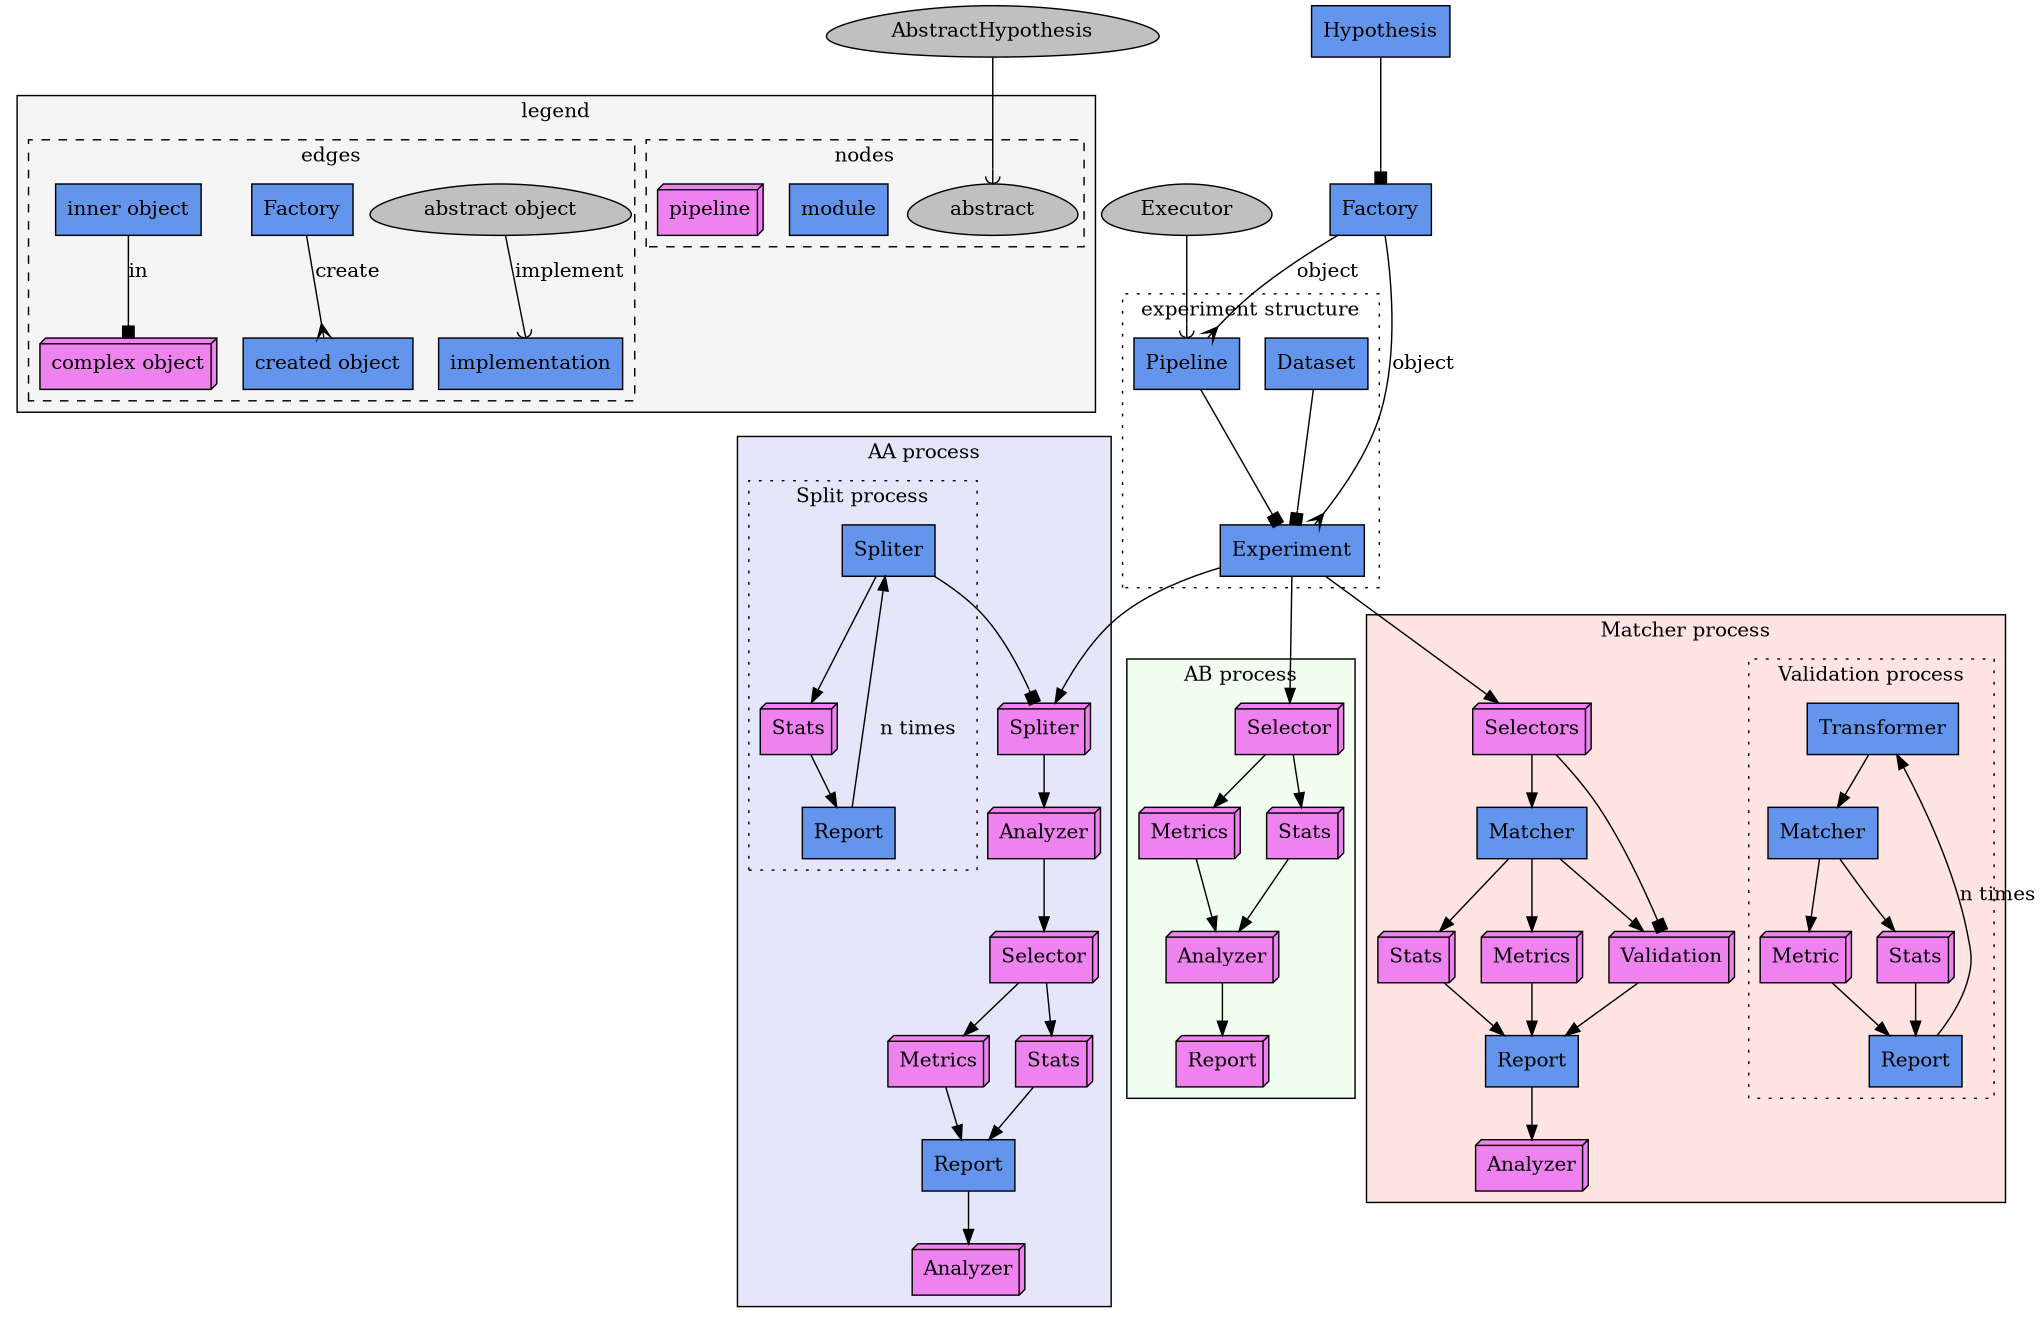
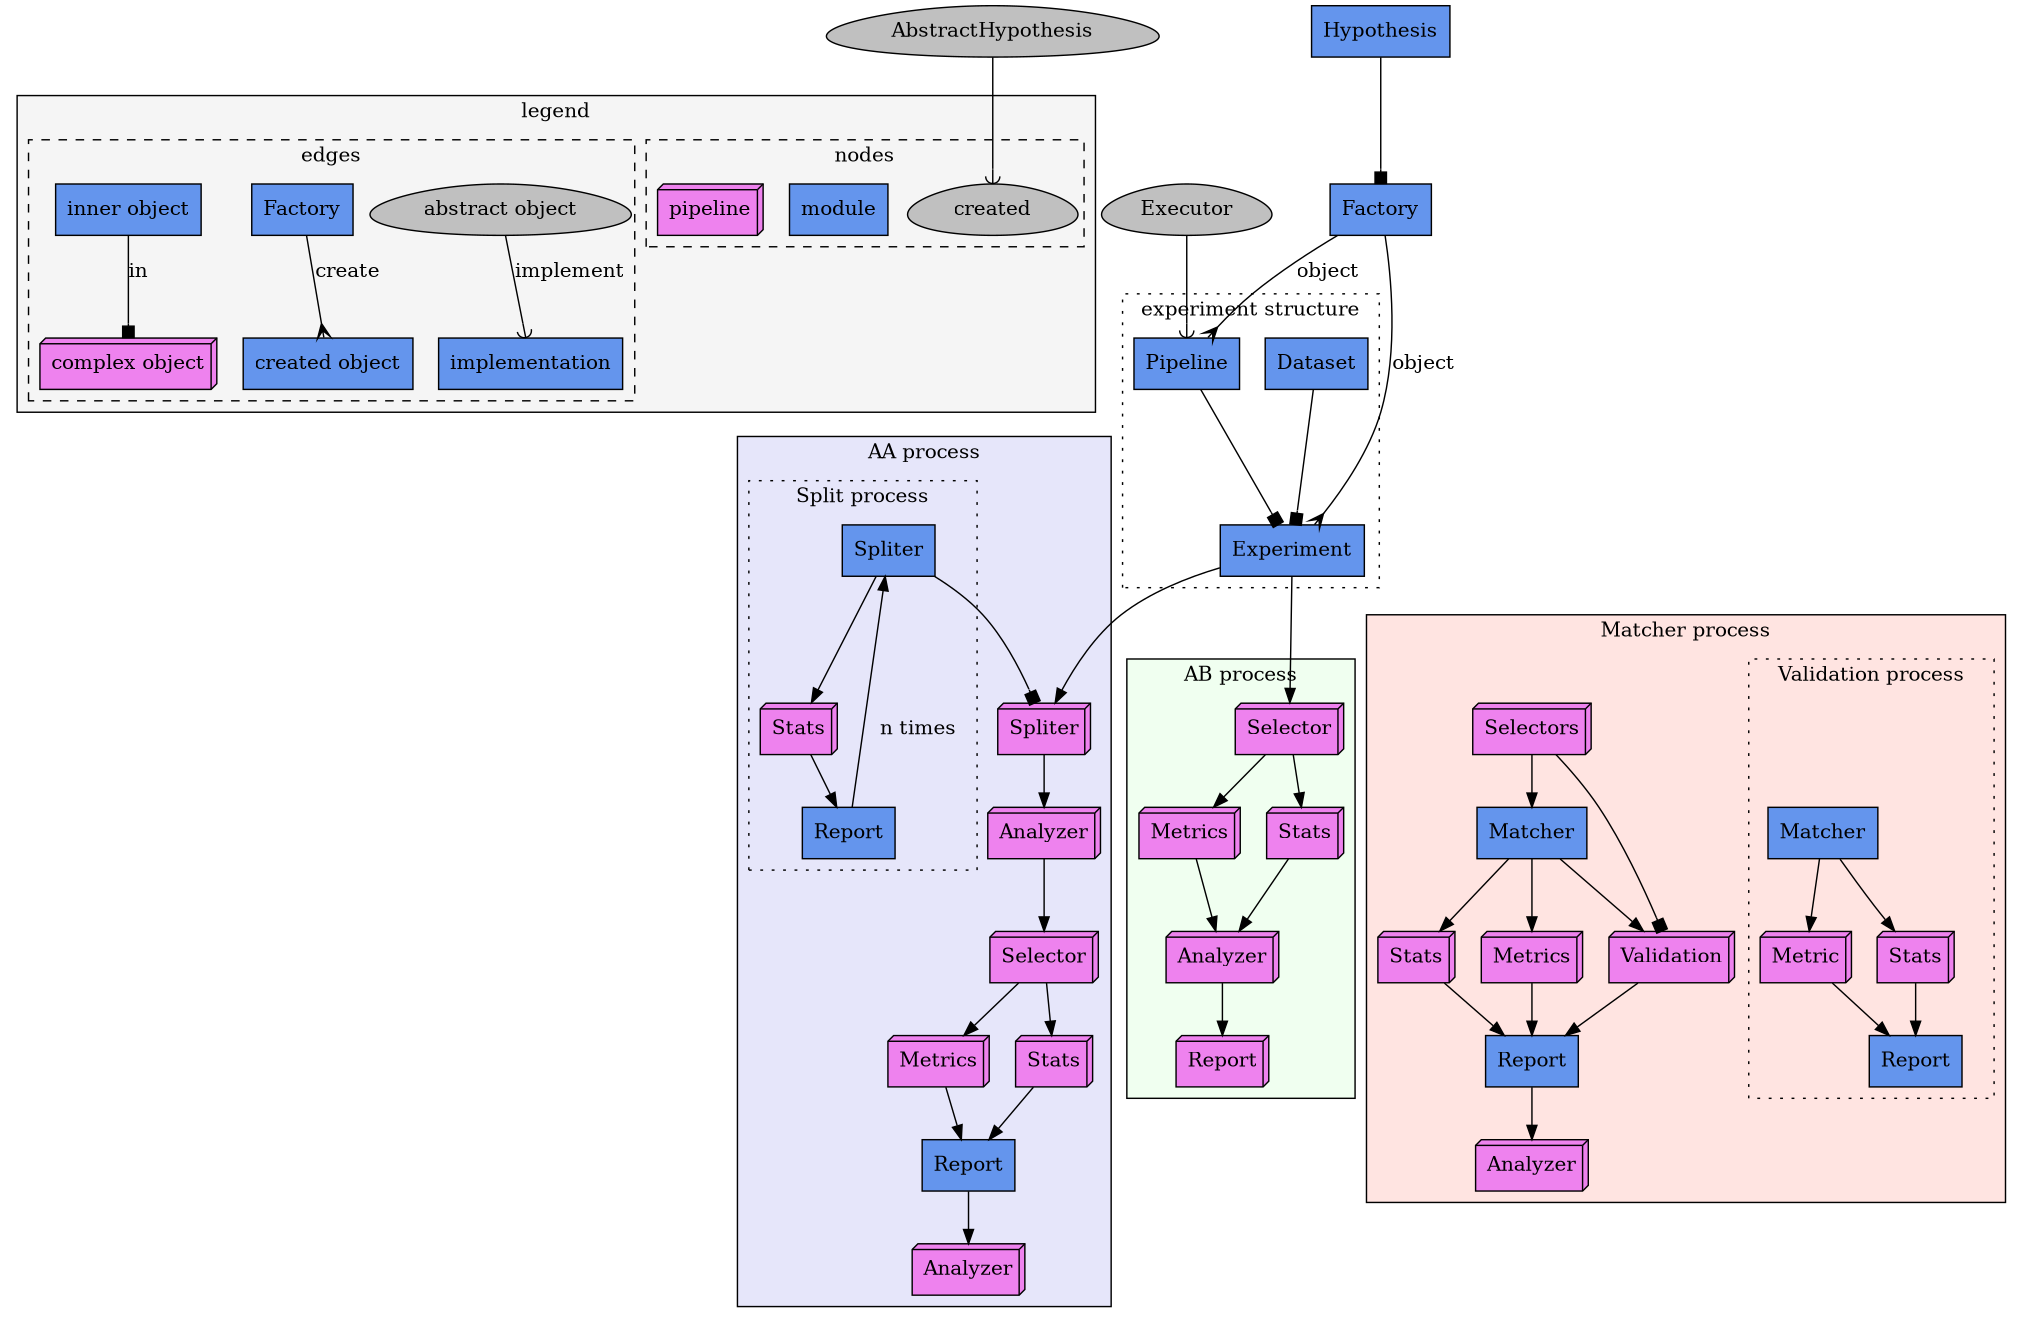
(993, 210) -> (993, 210)
(1406, 635) -> none
(1883, 729) -> none
